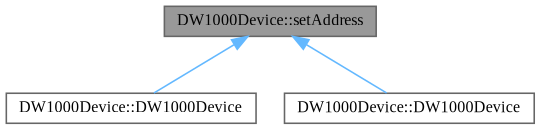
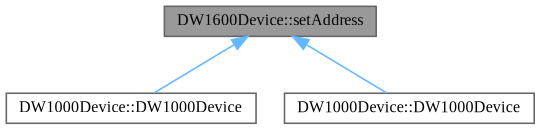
(270, 21) -> (270, 21)
